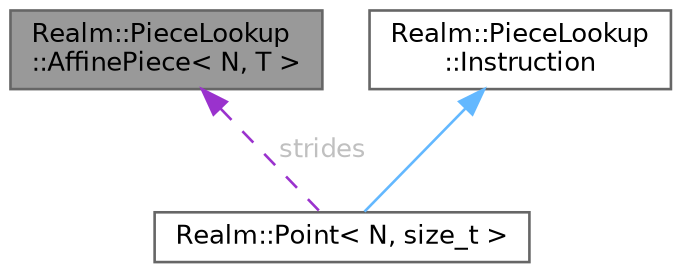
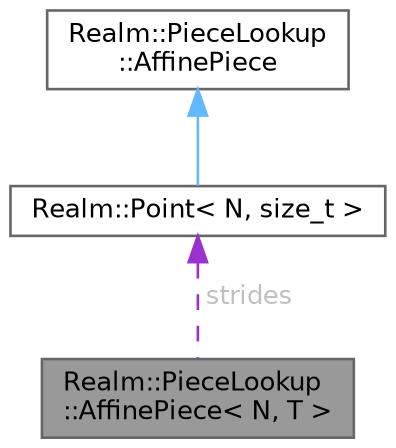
(520, 50) -> (198, 50)
(270, 160) -> (198, 311)
